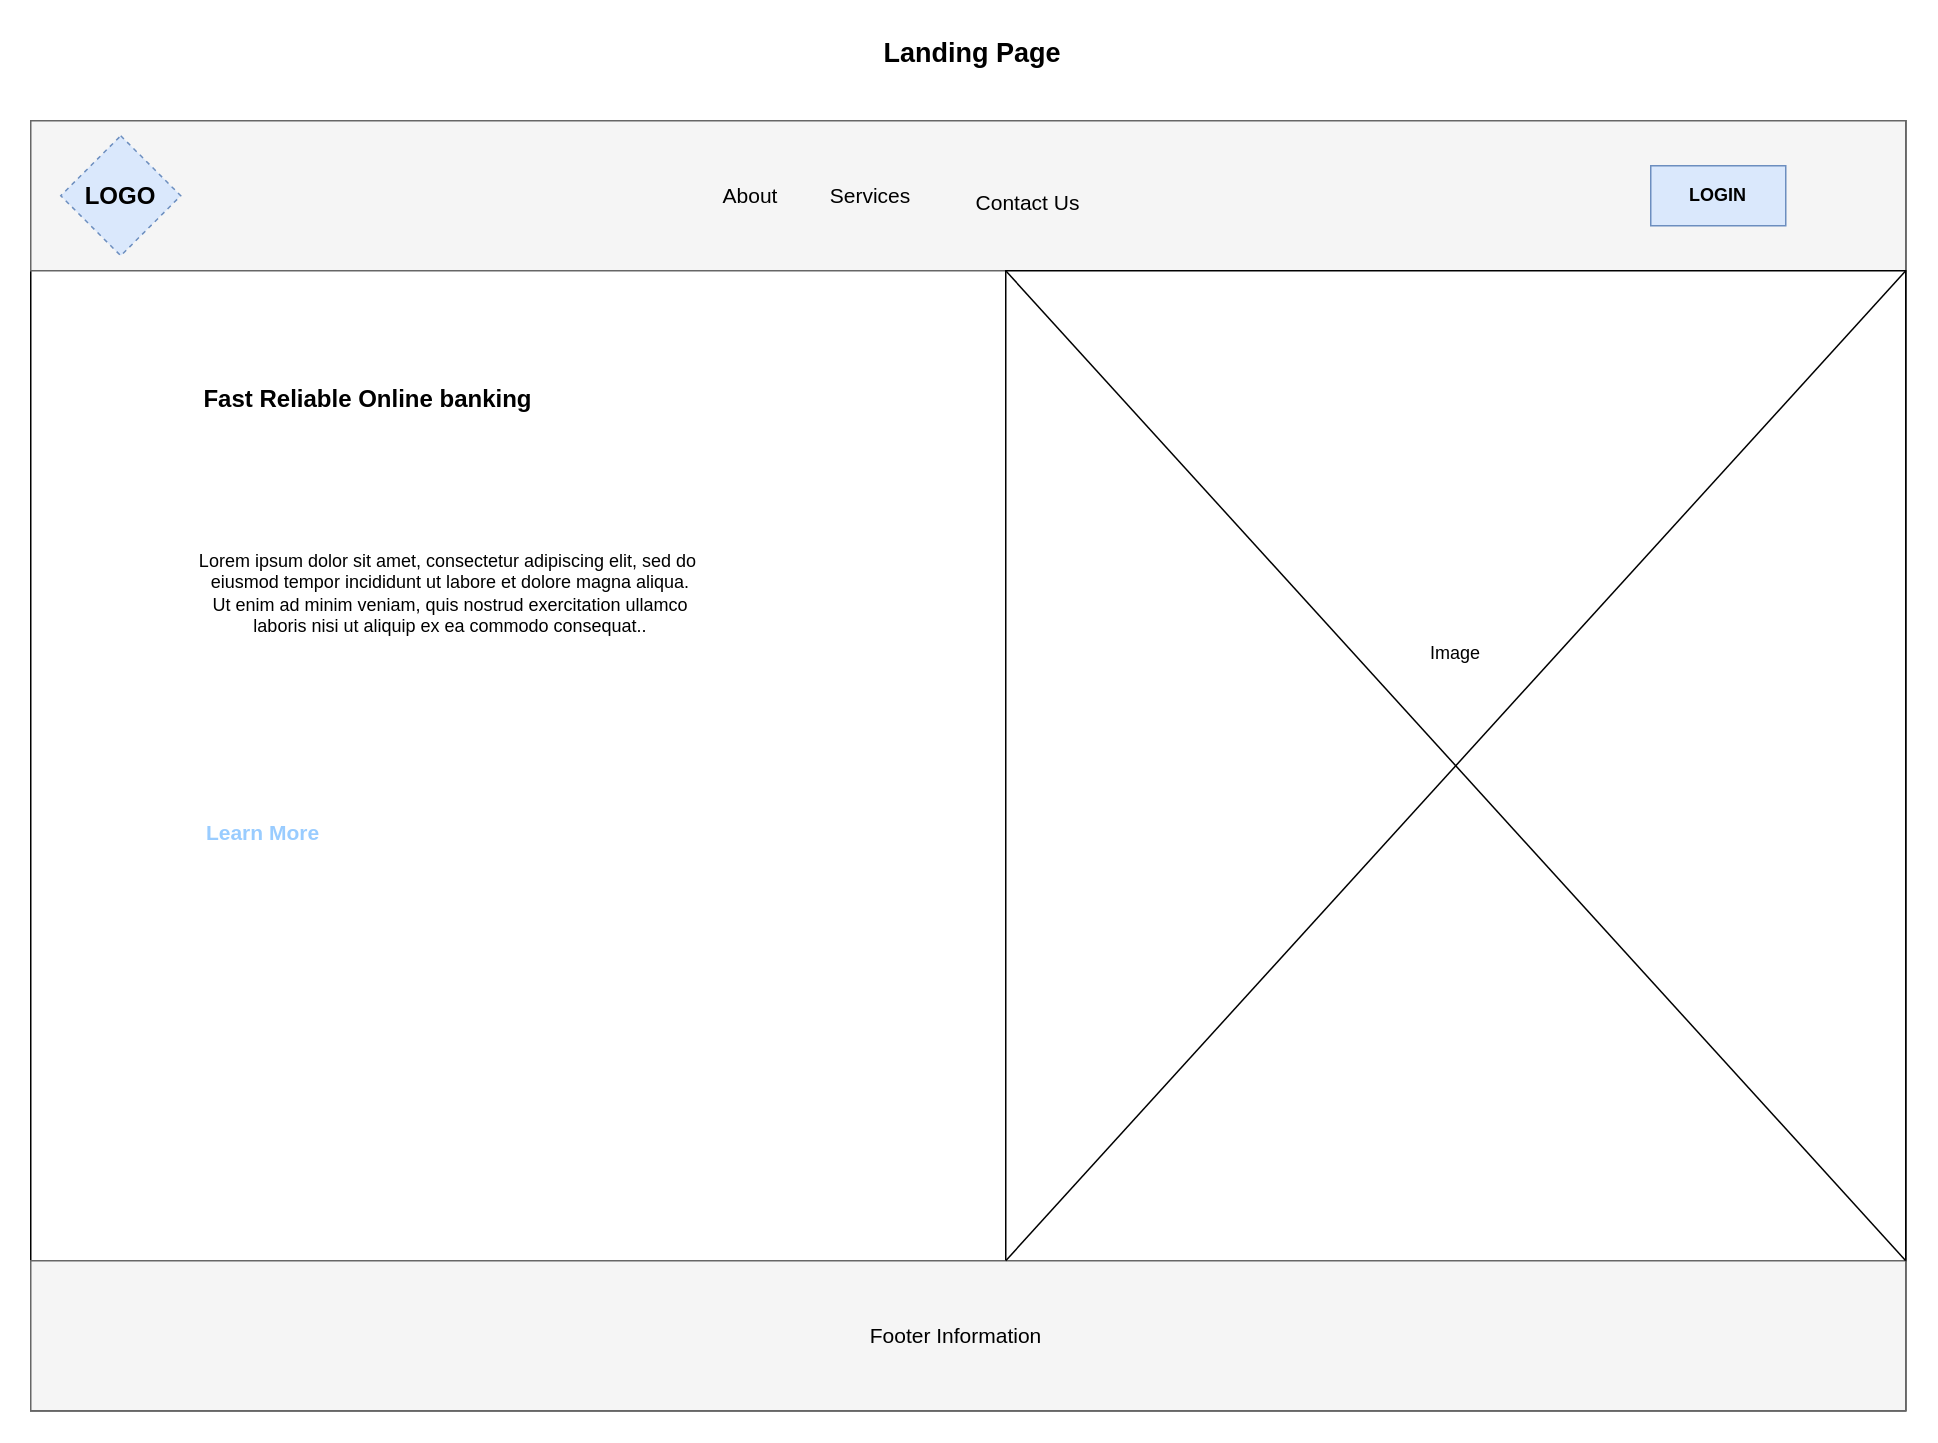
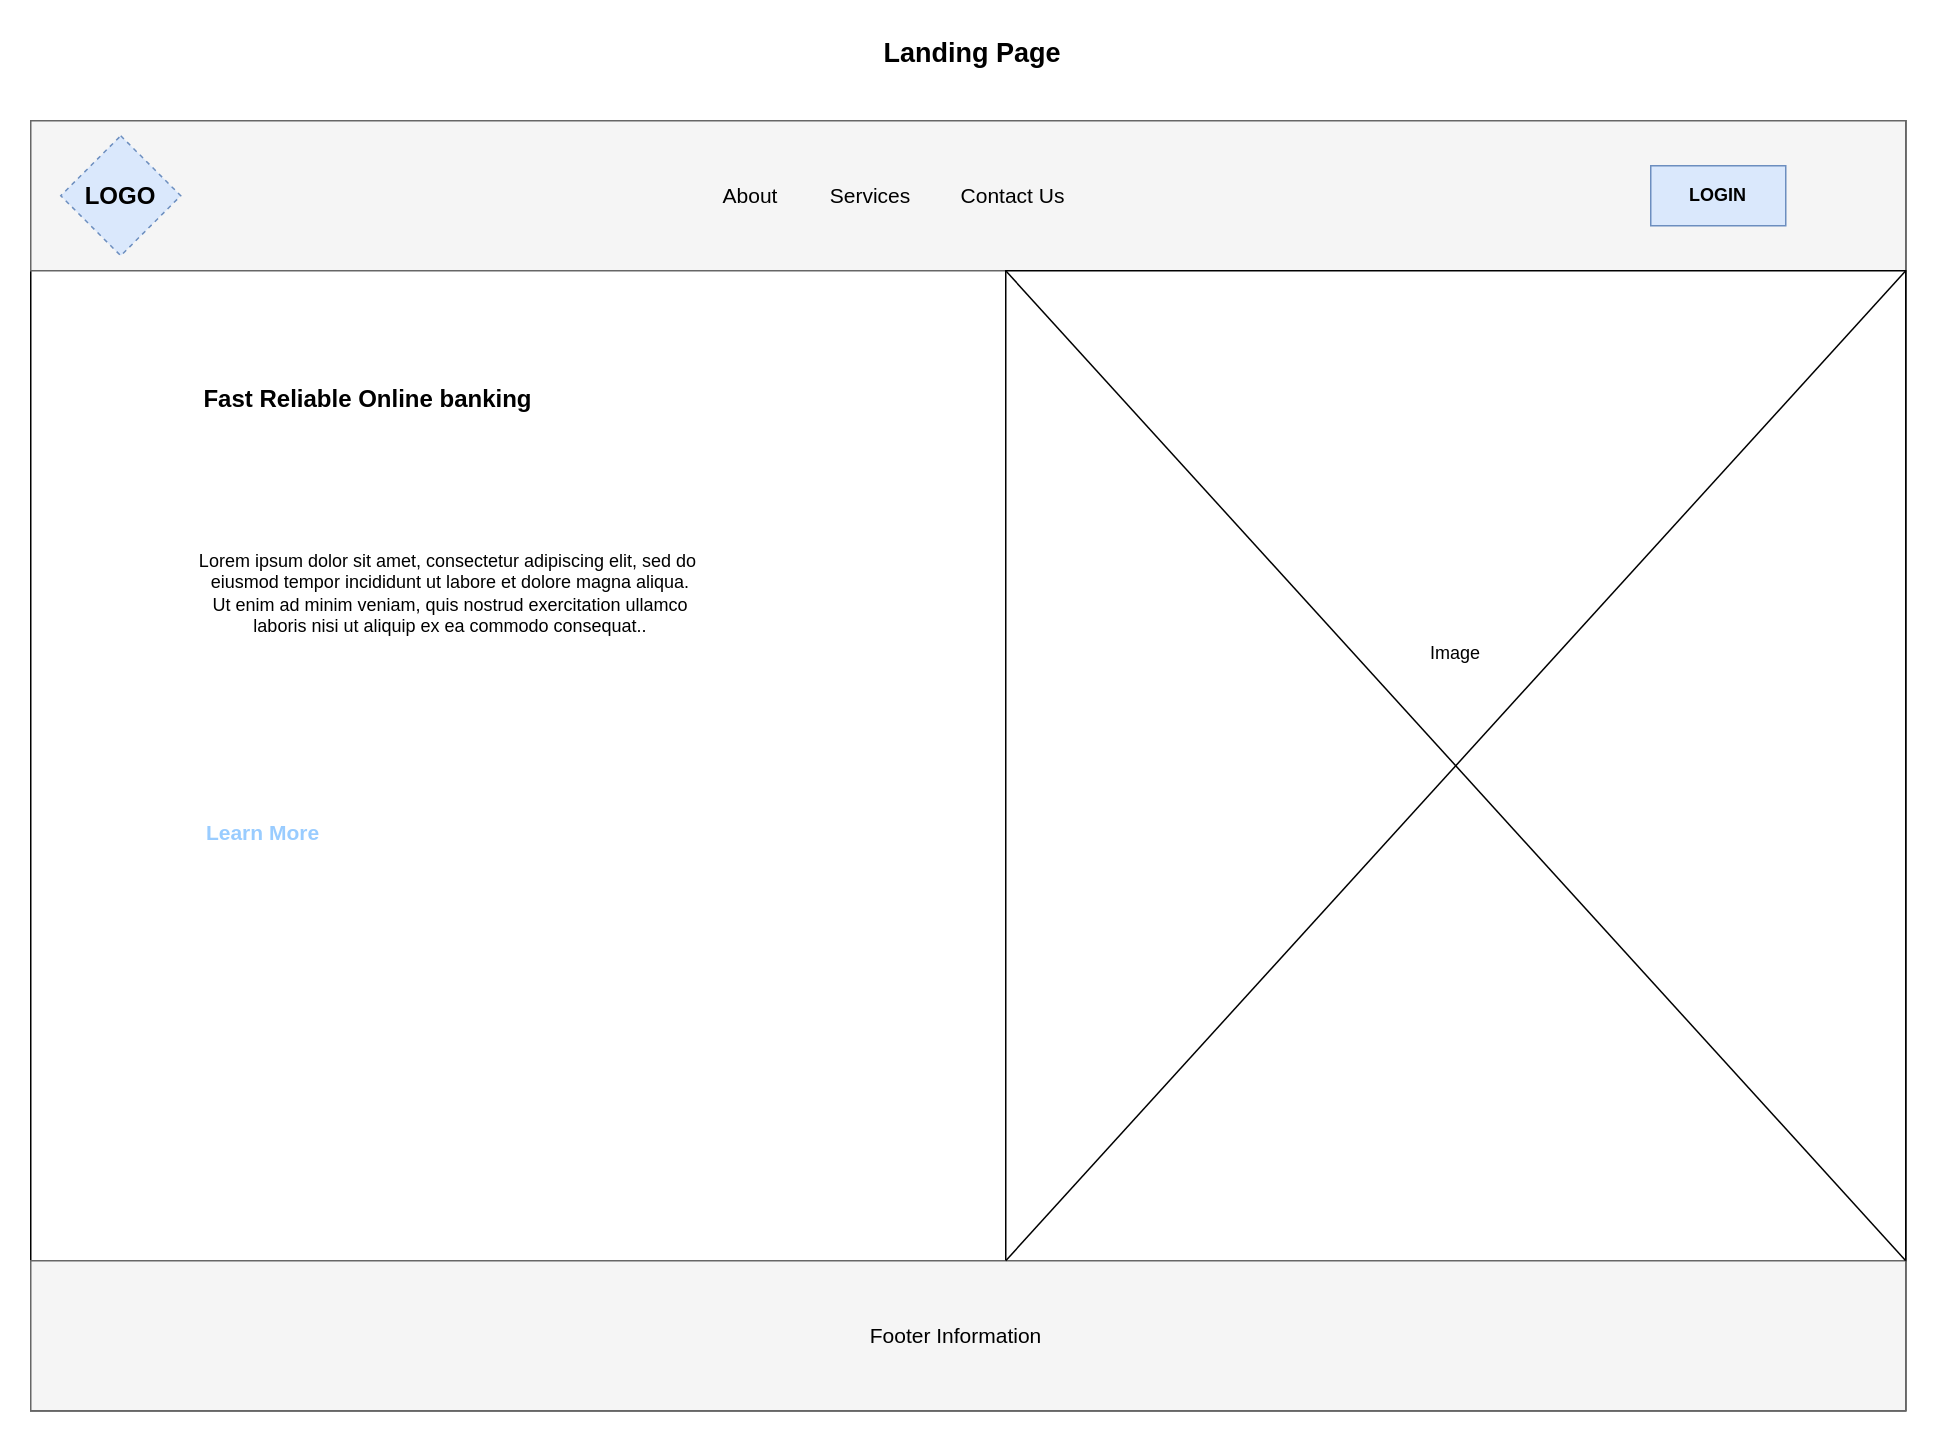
(1028, 203) -> (1013, 196)
